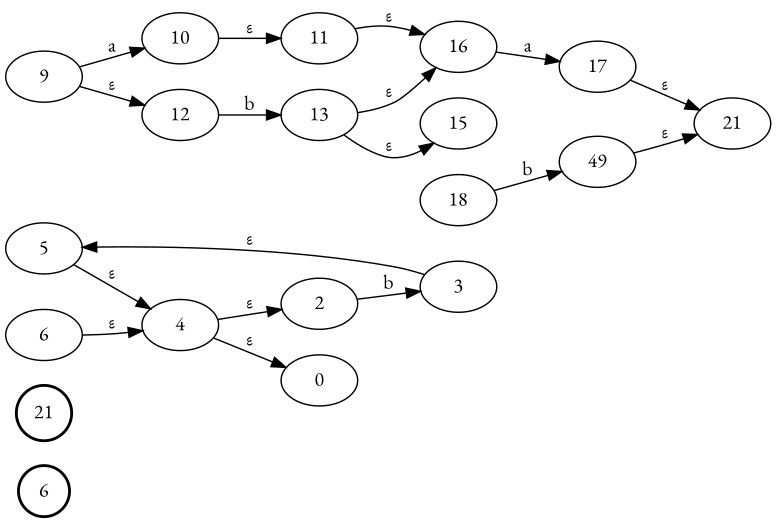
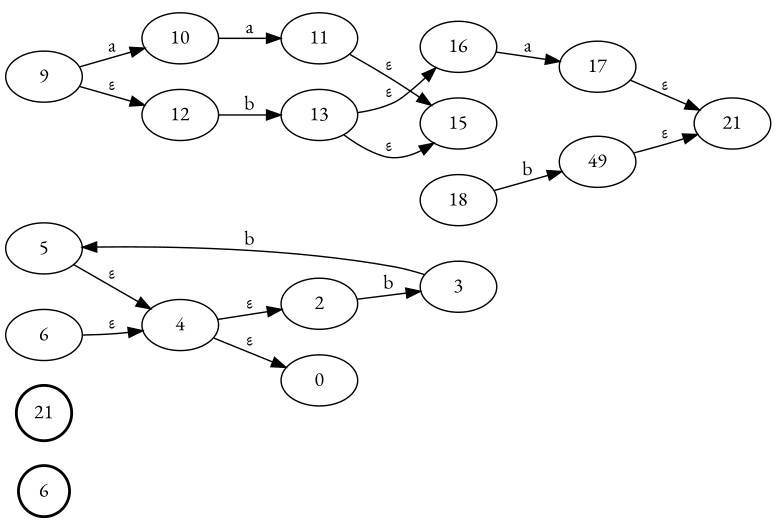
(383, 26) -> (385, 75)
(250, 28) -> (250, 28)
(250, 239) -> (250, 239)
